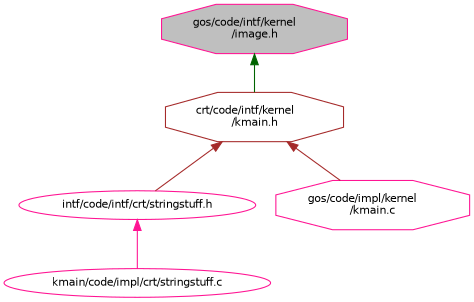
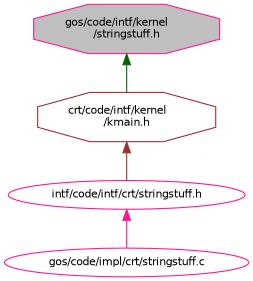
(254, 29) -> (127, 29)
(373, 205) -> none
(137, 283) -> (127, 262)
